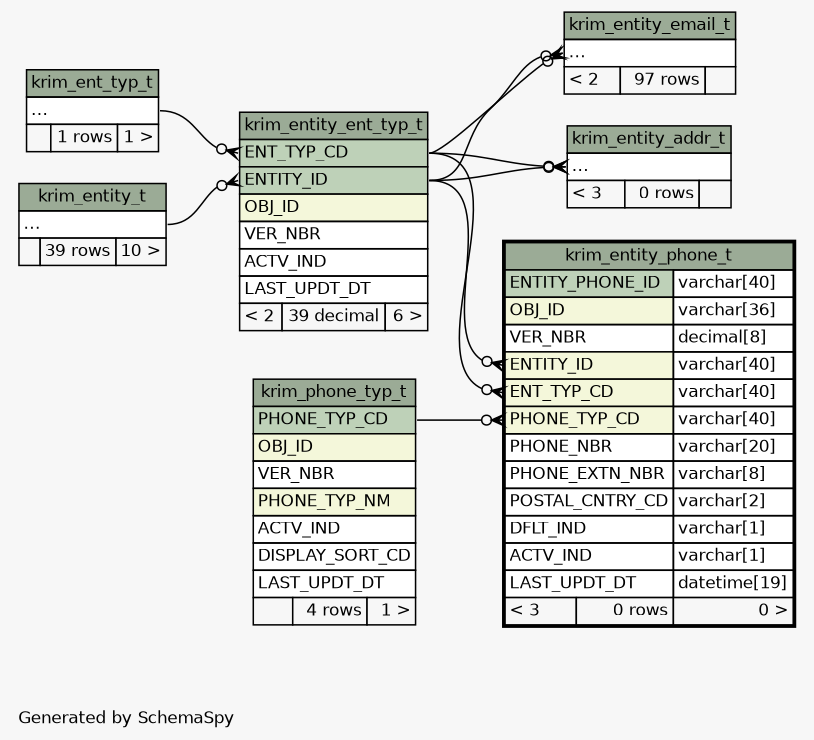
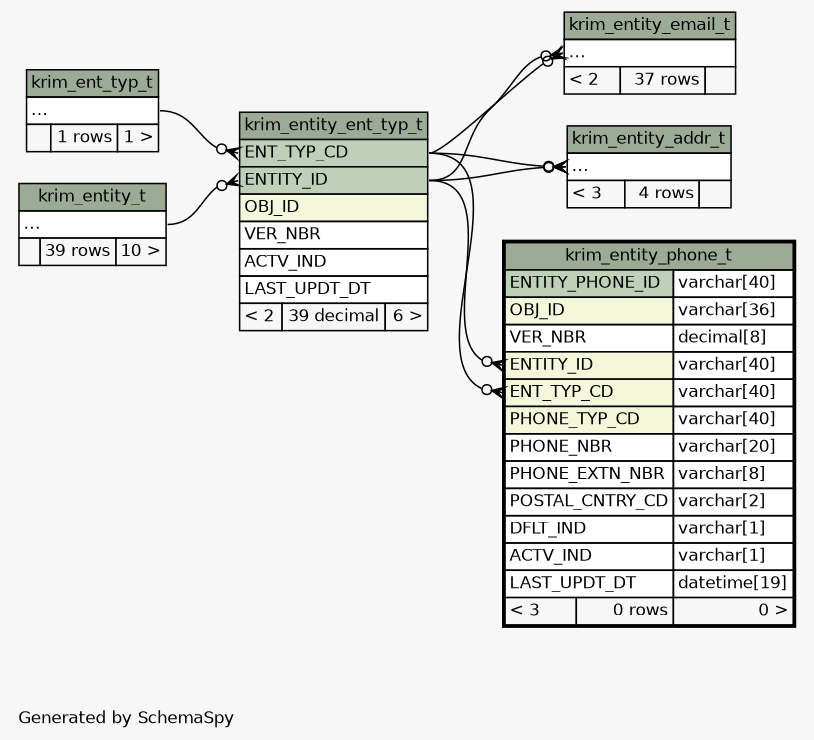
(667, 80) -> (667, 80)
(667, 193) -> (667, 193)
(334, 502) -> none
